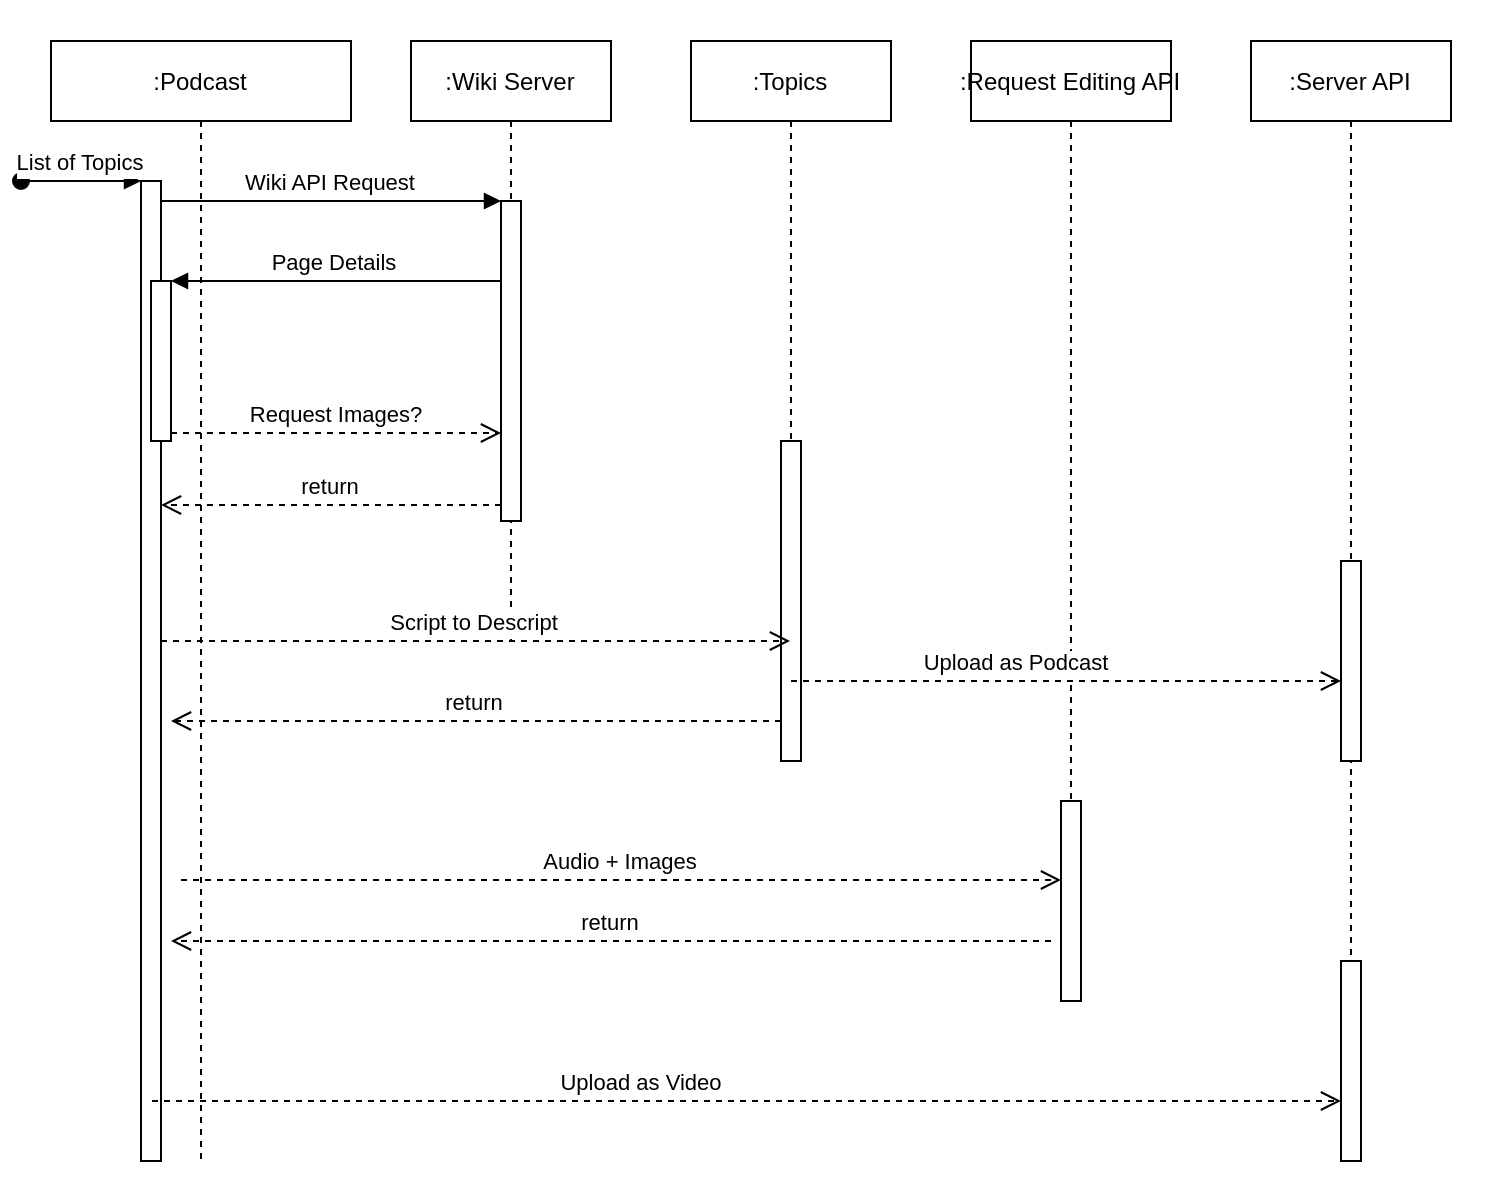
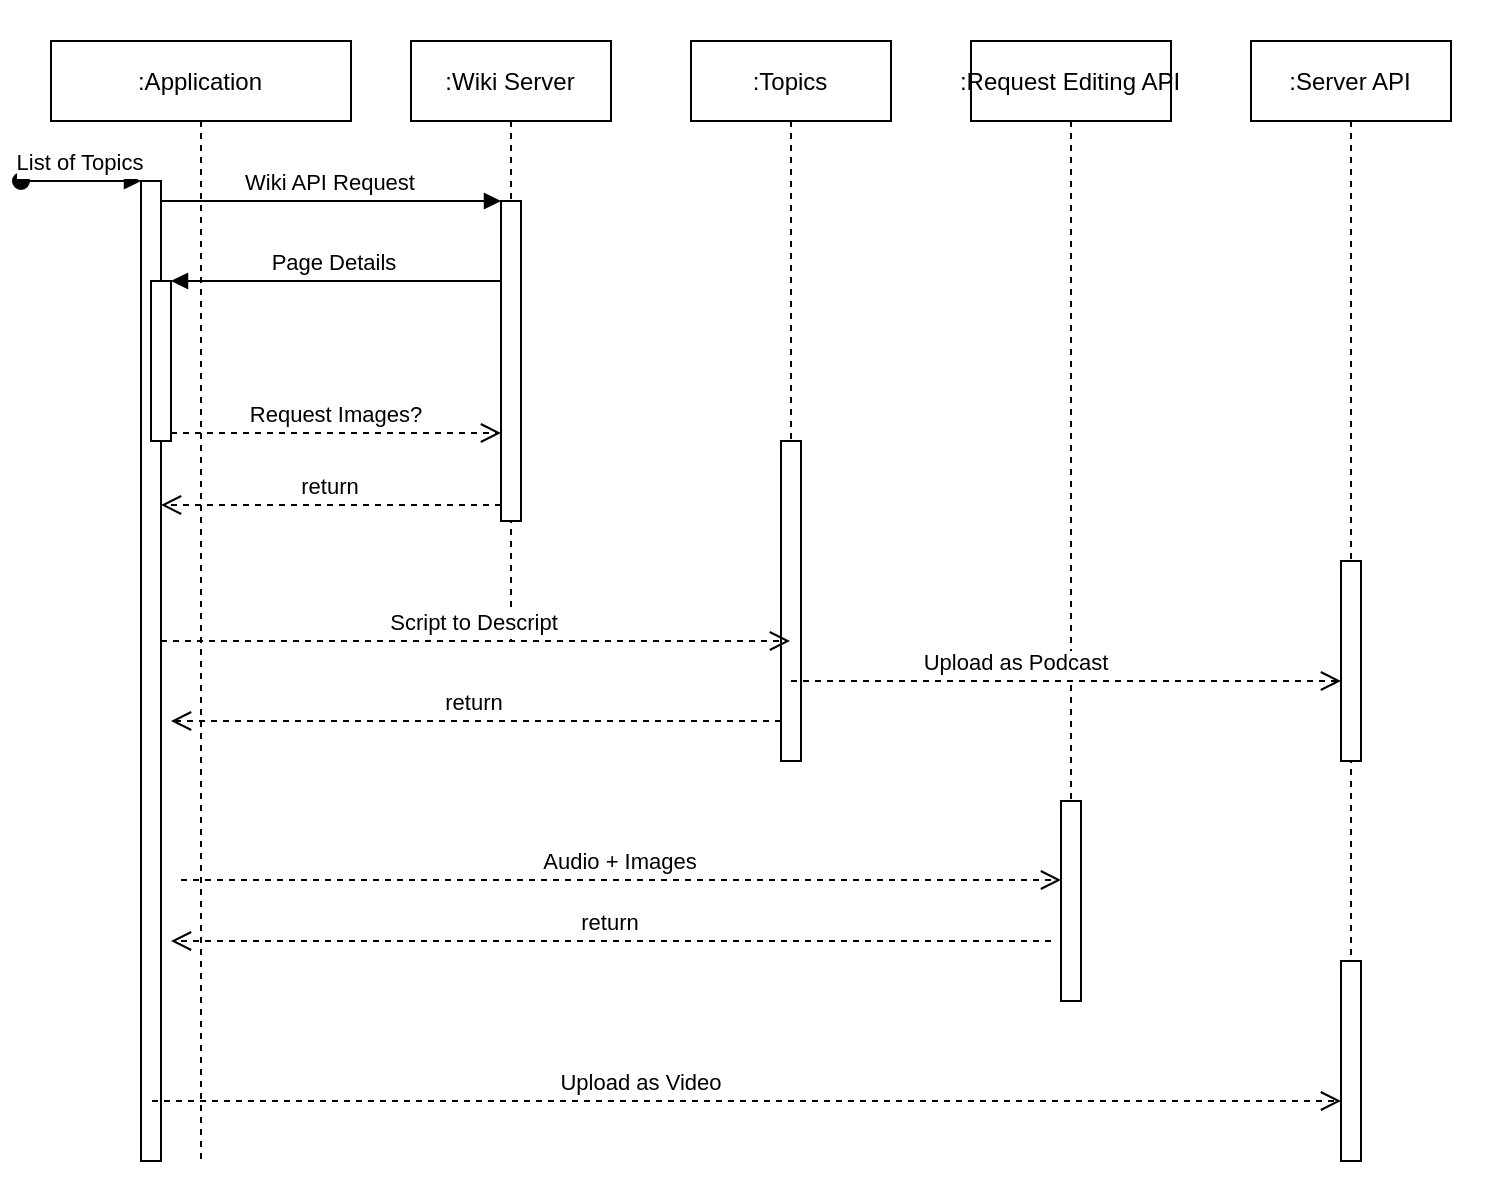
(200, 82) -> (200, 82)
